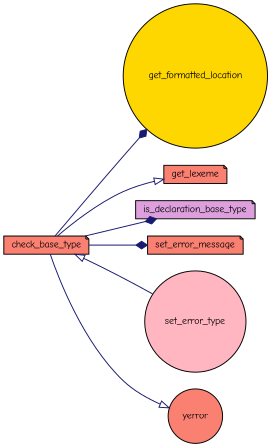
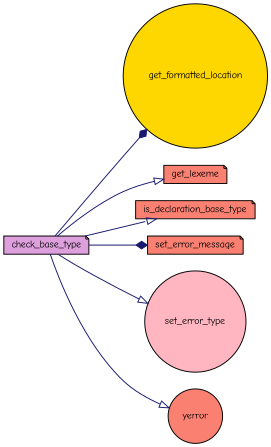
(195, 210) -> (195, 210)
(115, 229) -> (115, 229)
(46, 245) -> (46, 245)
(119, 276) -> (98, 278)
